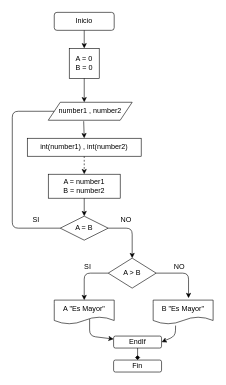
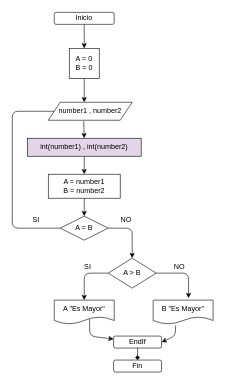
(84, 21) -> (84, 18)
(84, 147) -> (84, 147)
(84, 163) -> (84, 163)
